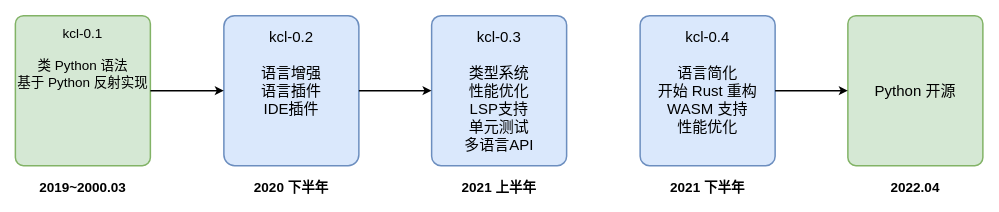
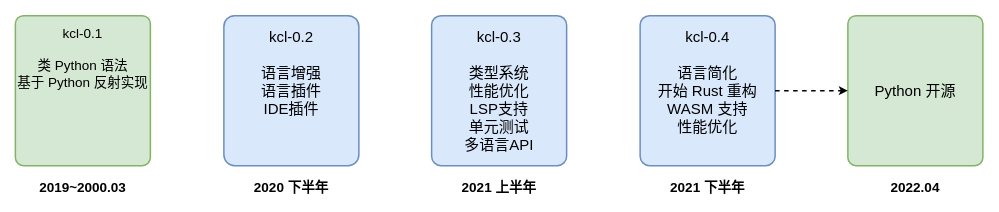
(184, 90) -> none
(392, 90) -> none
(808, 90) -> (808, 90)
